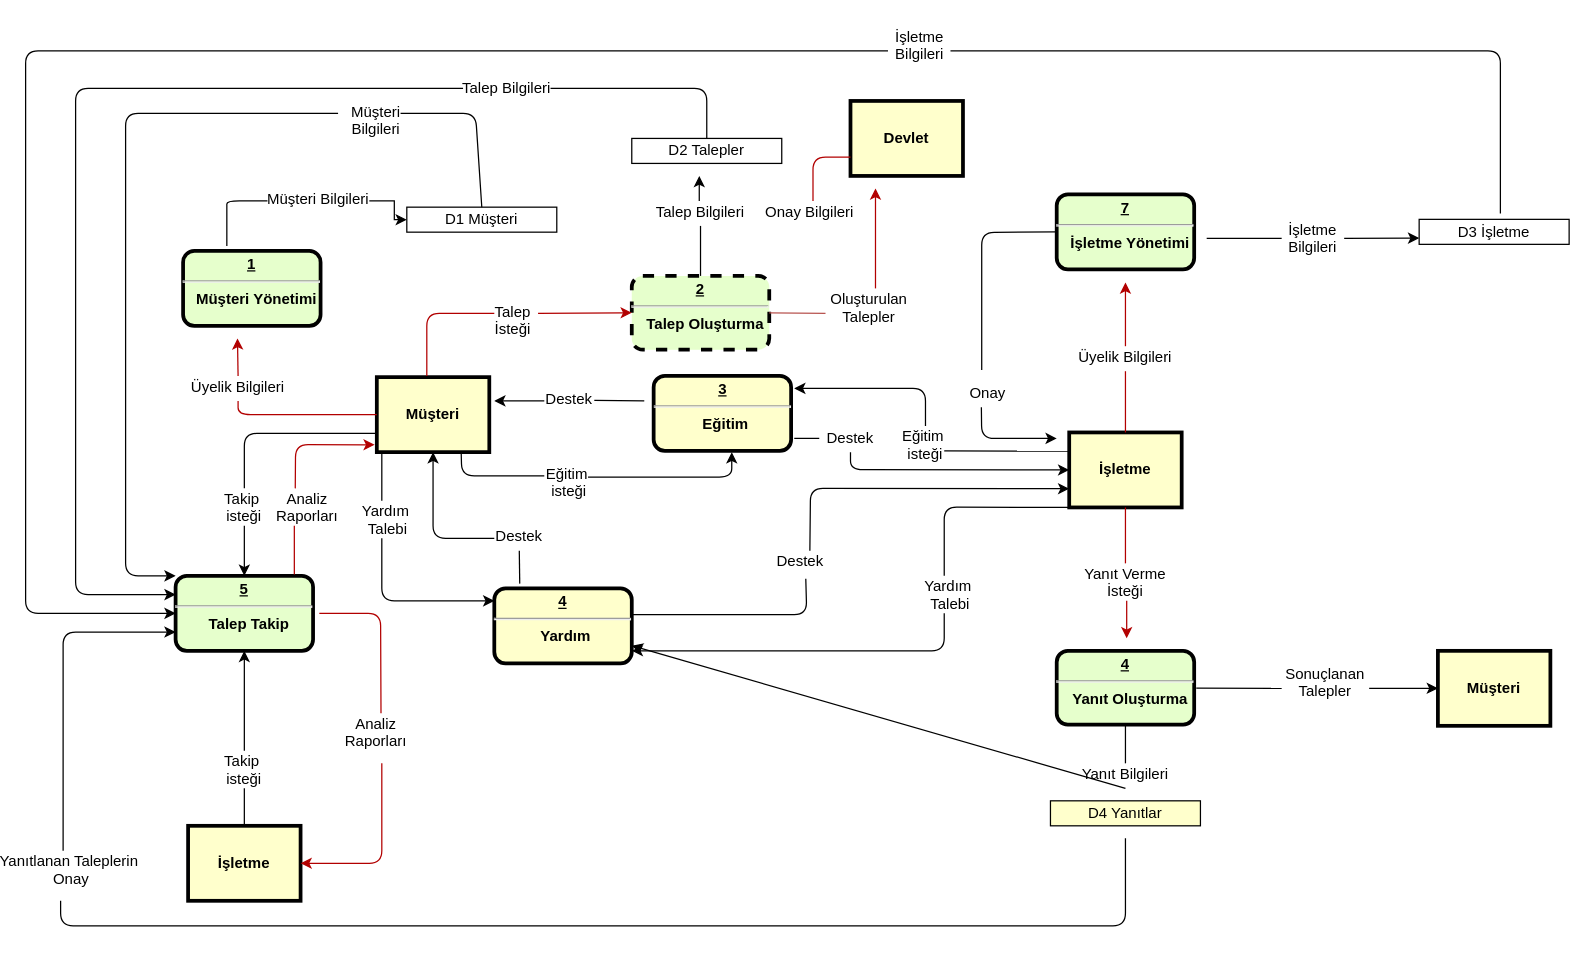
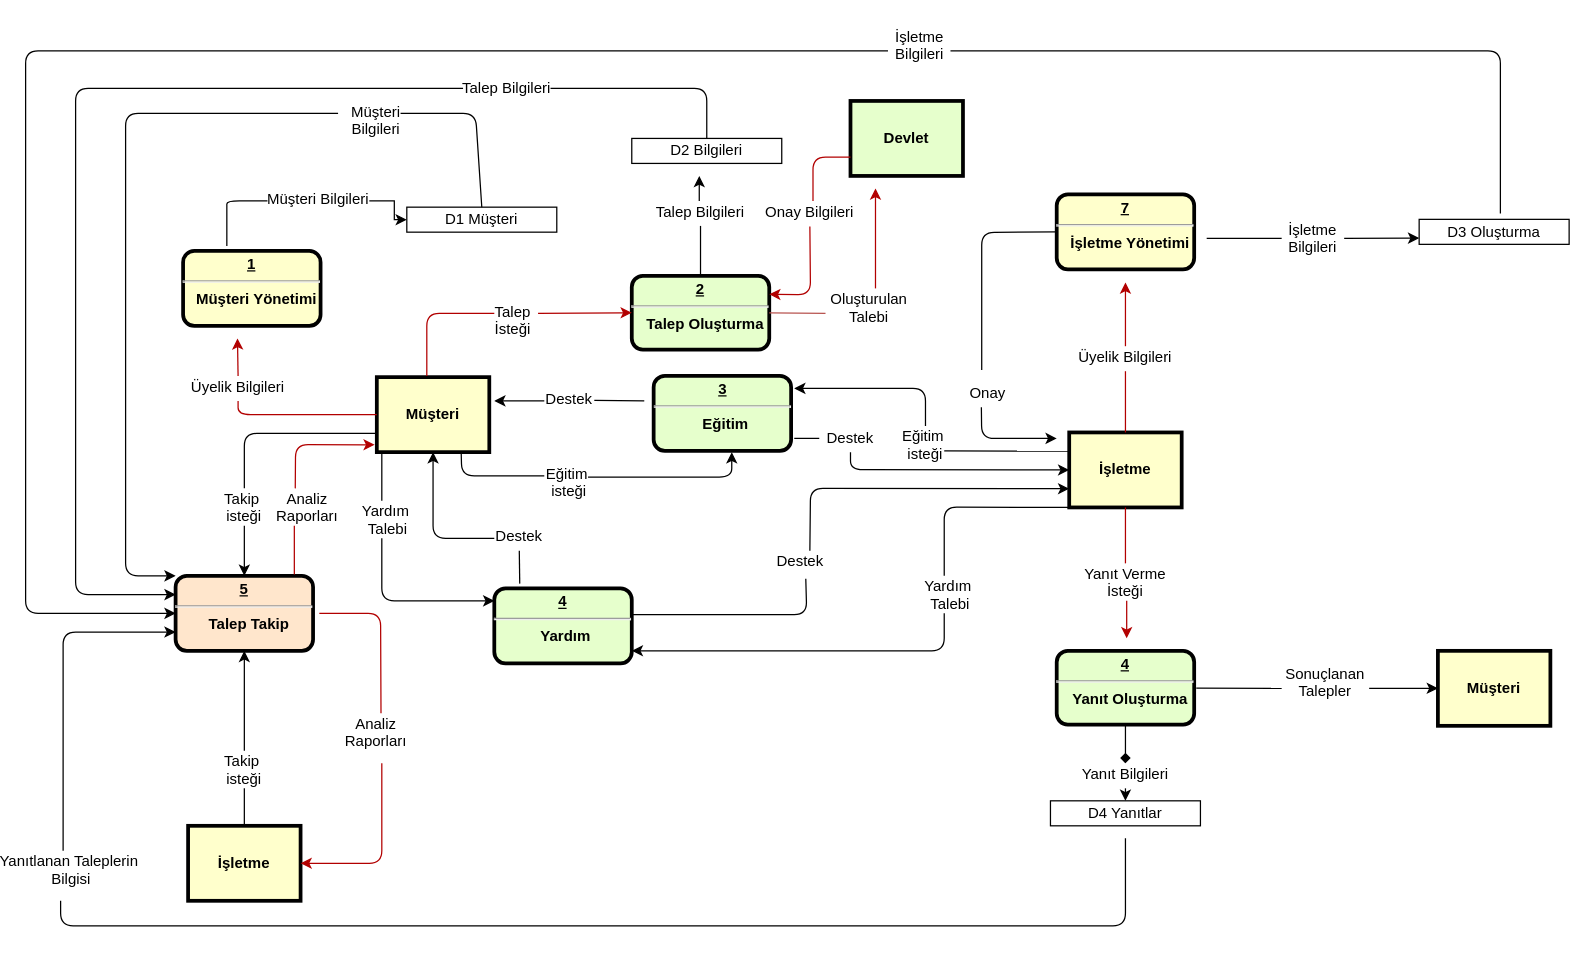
(907, 138) -> (907, 138)
(707, 151) -> (707, 151)
(1126, 232) -> (1126, 232)
(1494, 232) -> (1494, 232)
none -> (810, 271)
(252, 288) -> (252, 288)
(869, 299) -> (869, 299)
(701, 313) -> (701, 313)
(723, 413) -> (723, 413)
(244, 613) -> (244, 613)
(563, 626) -> (563, 626)
(890, 720) -> (1126, 790)
(1126, 757) -> (1126, 752)
(1126, 813) -> (1126, 813)
(69, 861) -> (69, 861)
